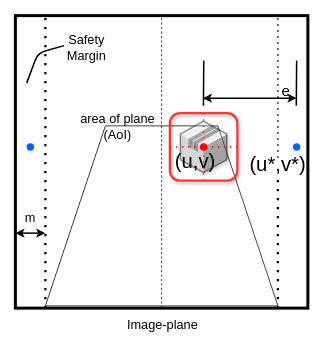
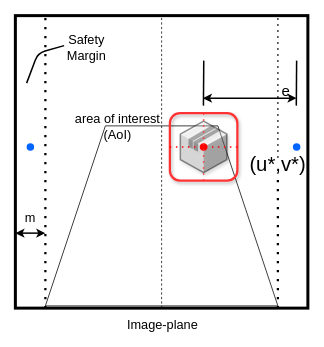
(118, 127) -> (118, 127)
(195, 162) -> none
